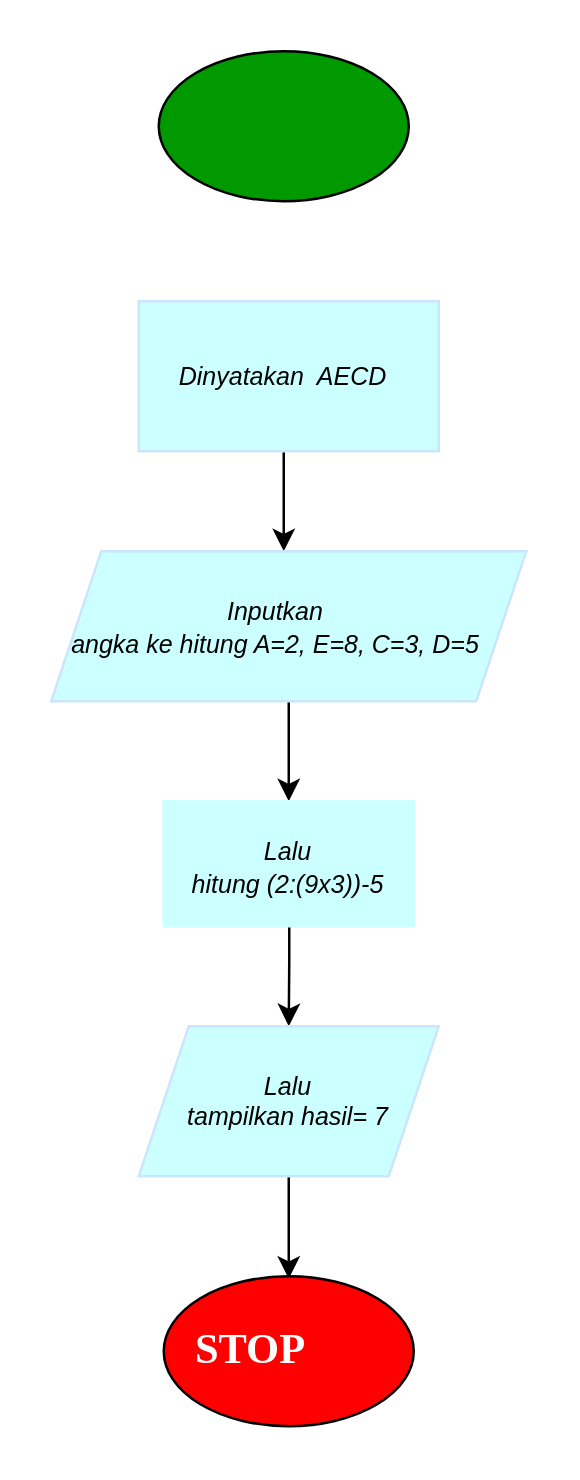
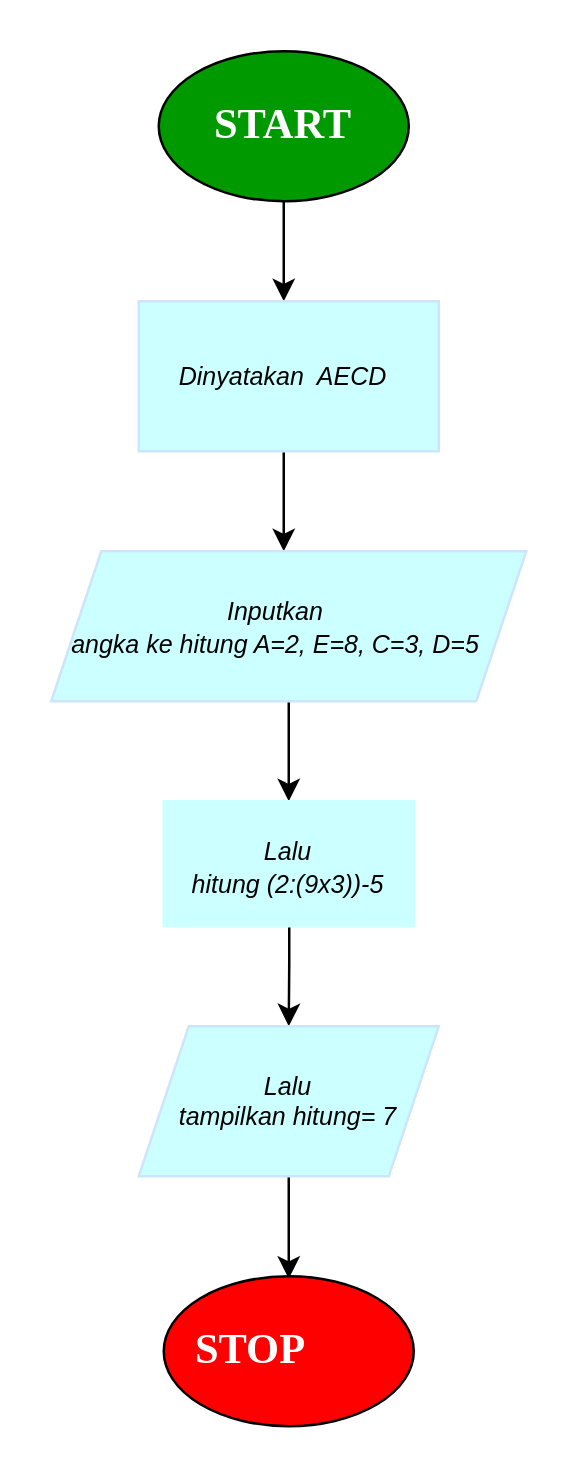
none -> (284, 126)
none -> (284, 242)
(289, 1101) -> (289, 1101)
